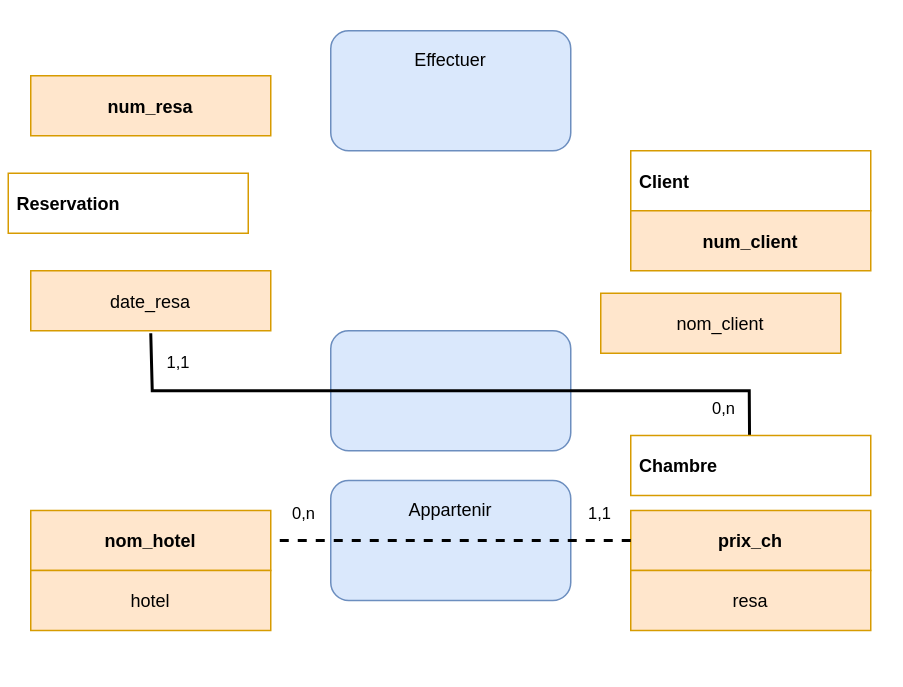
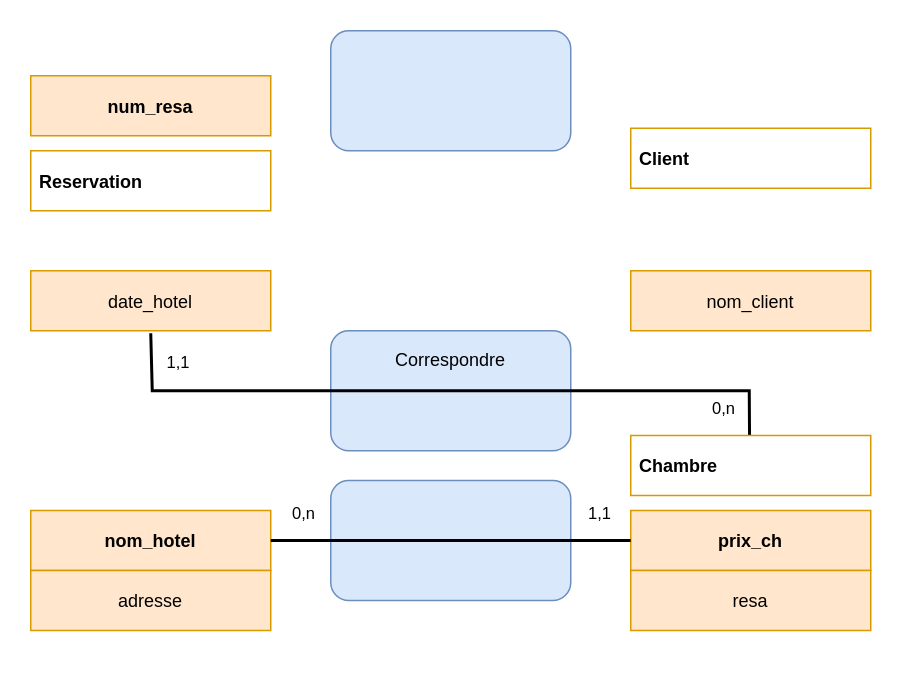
(451, 61) -> none
(751, 181) -> (751, 158)
(128, 203) -> (151, 181)
(751, 241) -> none
(150, 302) -> (150, 302)
(721, 323) -> (751, 301)
none -> (451, 361)
(451, 510) -> none
(449, 540) -> (449, 540)
(150, 601) -> (150, 601)
